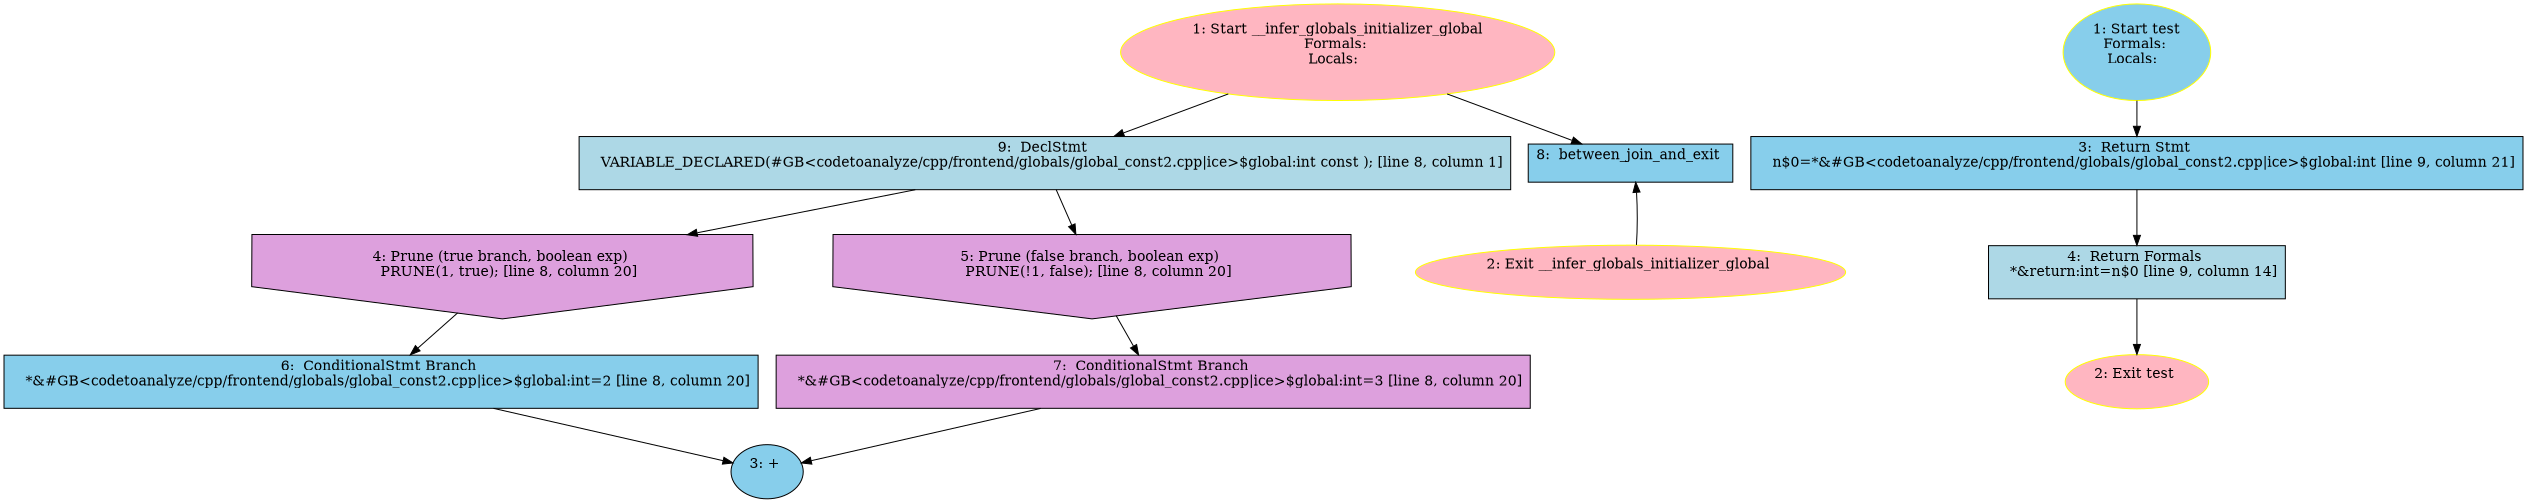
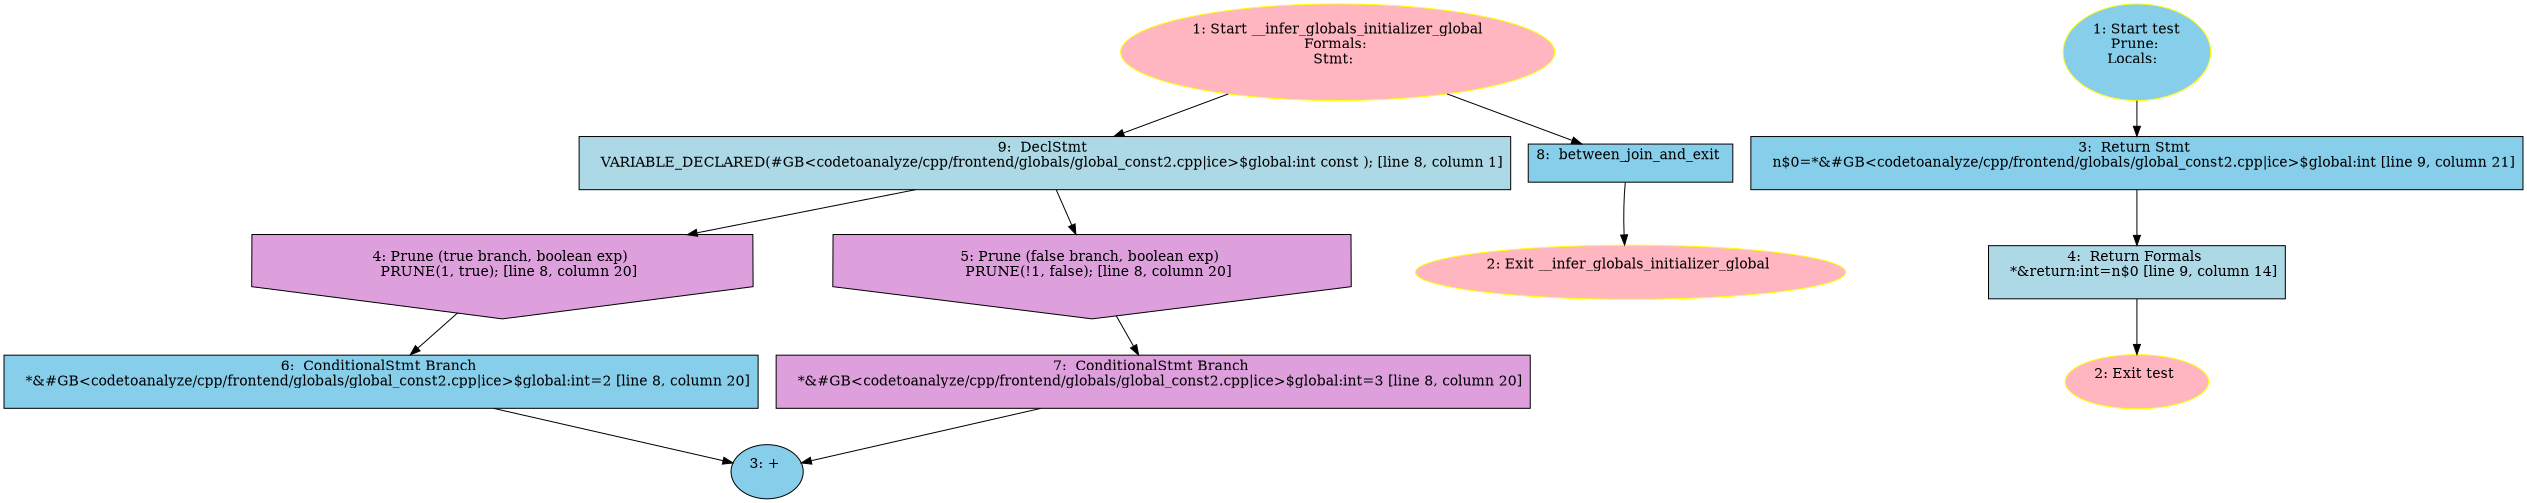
(1338, 52) -> (1338, 52)
(2137, 52) -> (2137, 52)
(1637, 219) -> (1624, 209)
